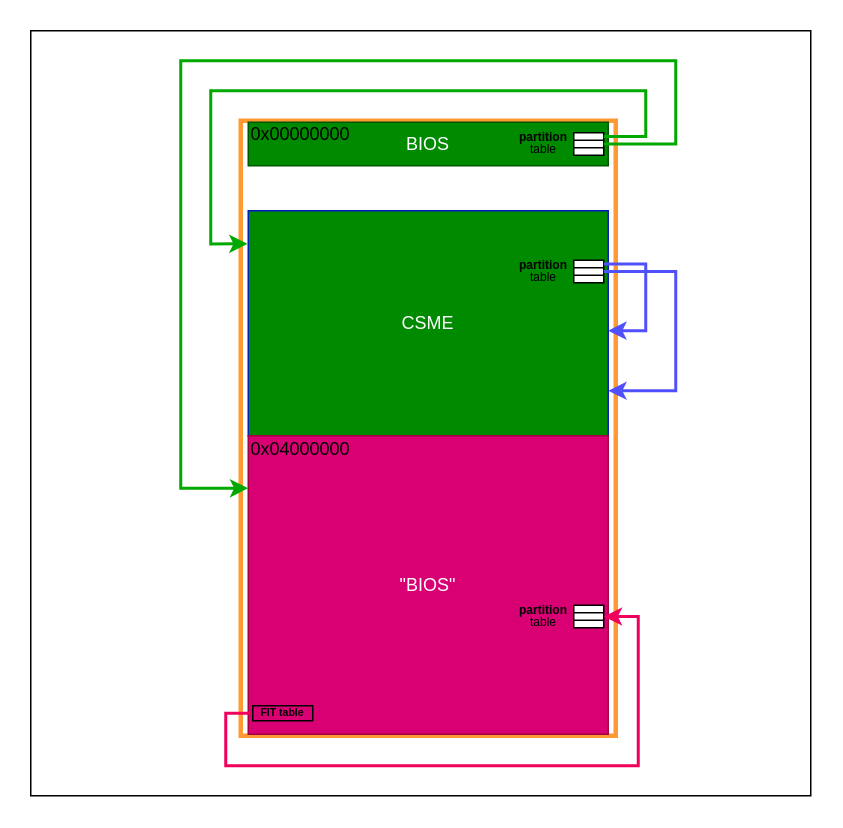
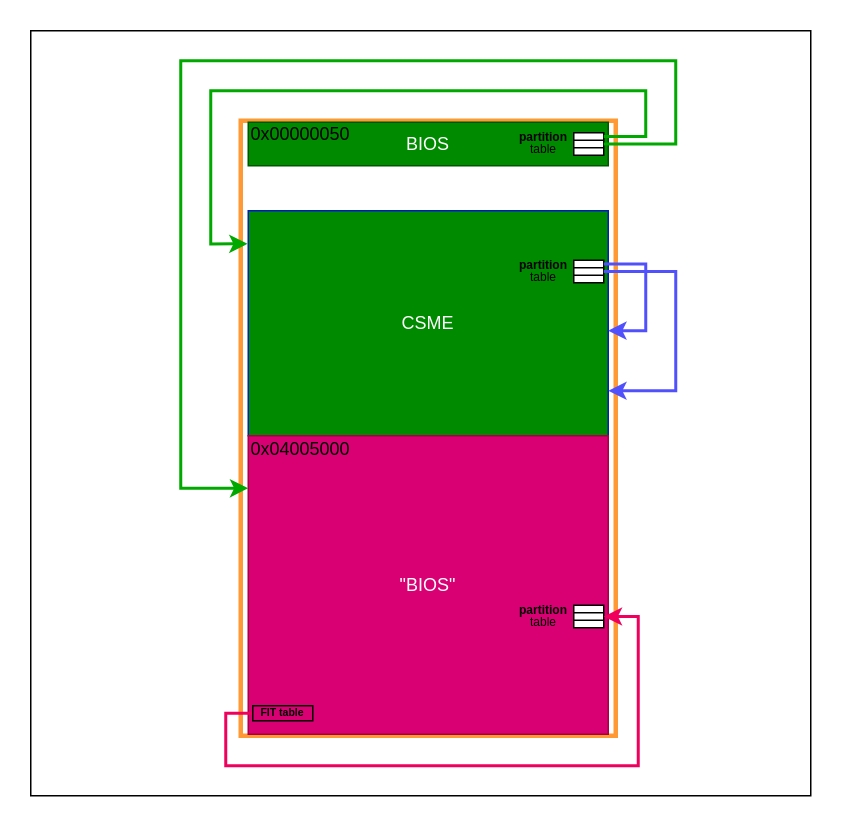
(301, 134) -> (301, 134)
(301, 449) -> (301, 449)
